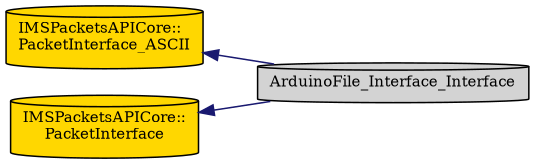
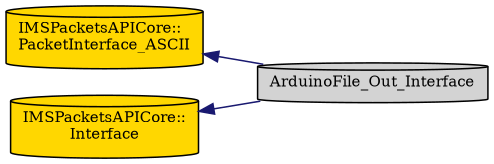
(393, 83) -> (373, 83)
(105, 127) -> (105, 127)
